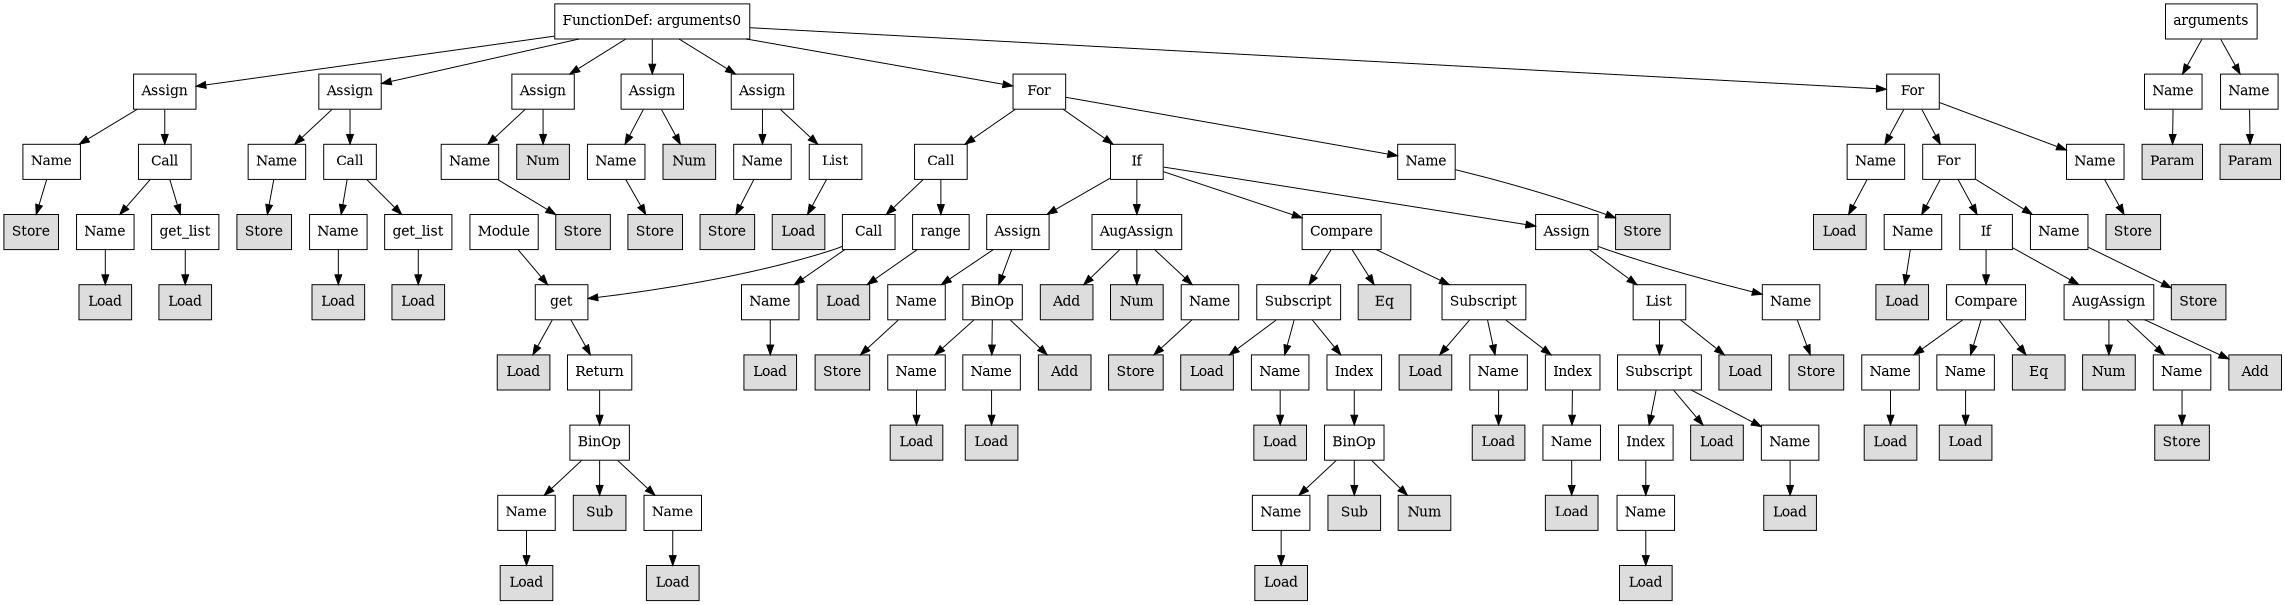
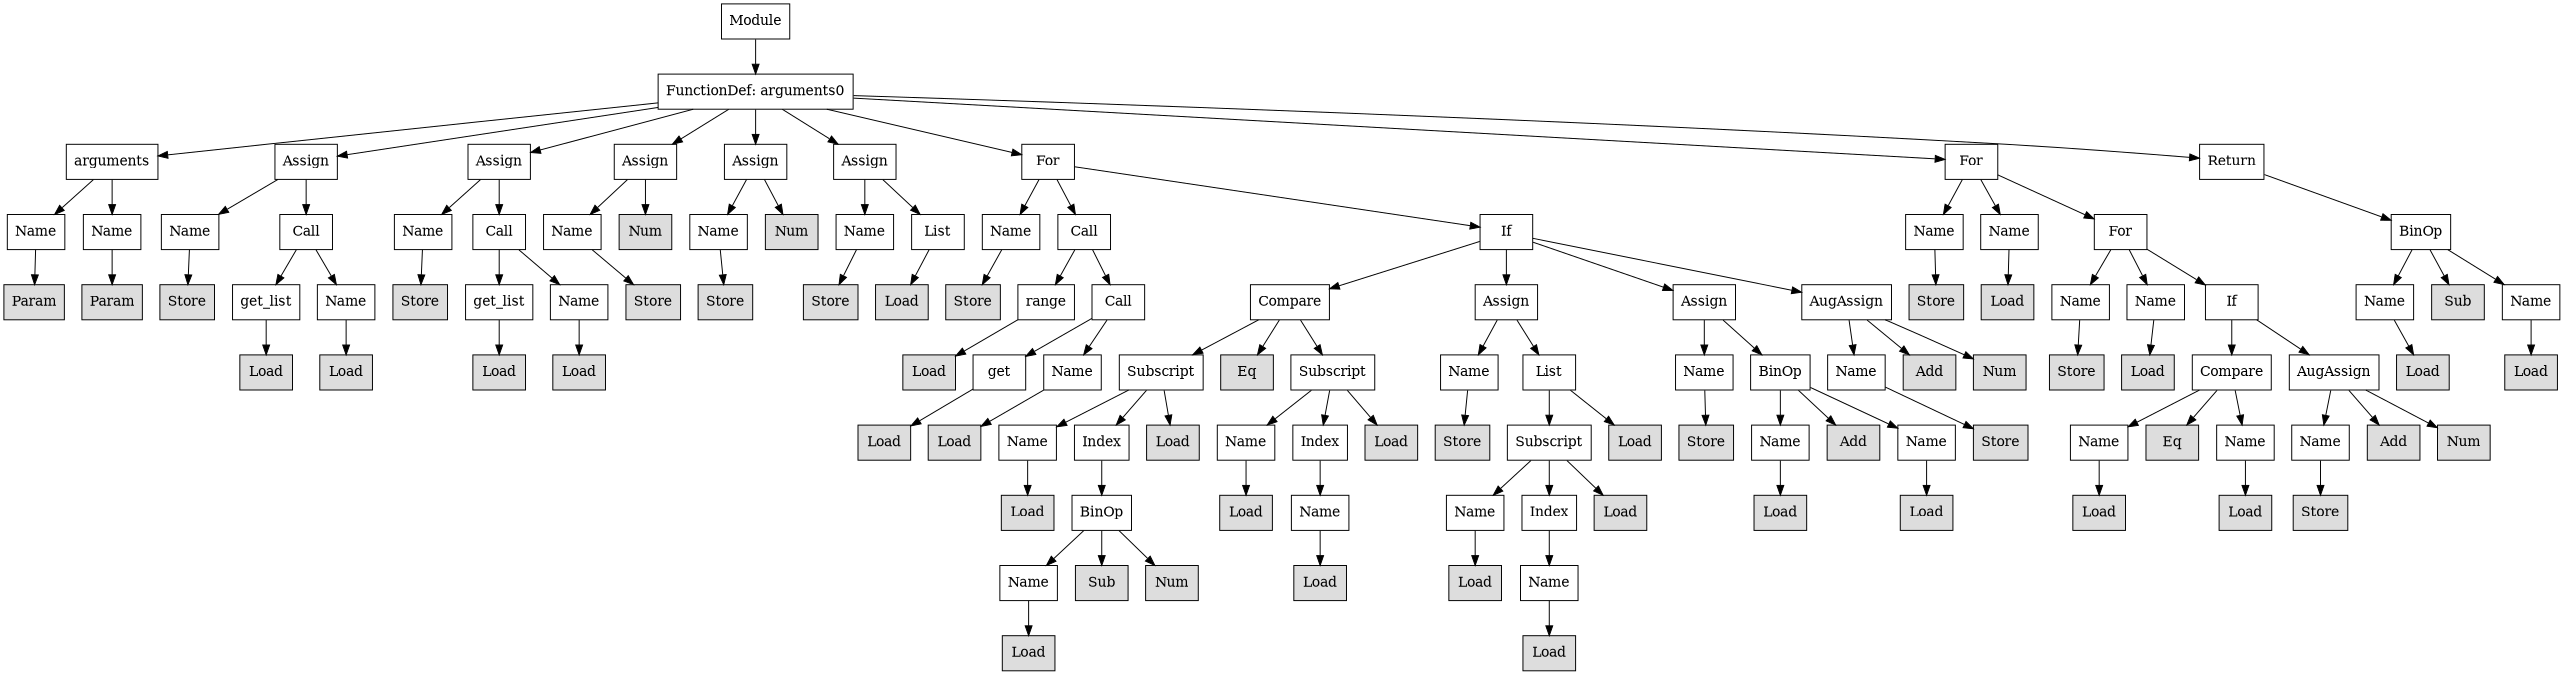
none -> (413, 129)
(530, 263) -> (756, 52)
(578, 333) -> (1522, 120)
